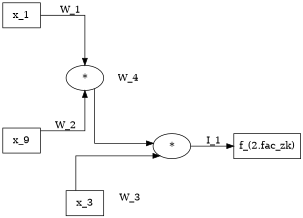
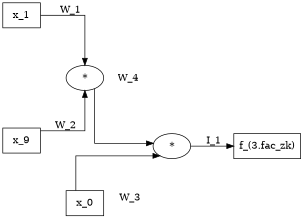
(267, 146) -> (267, 146)
(85, 203) -> (85, 203)
